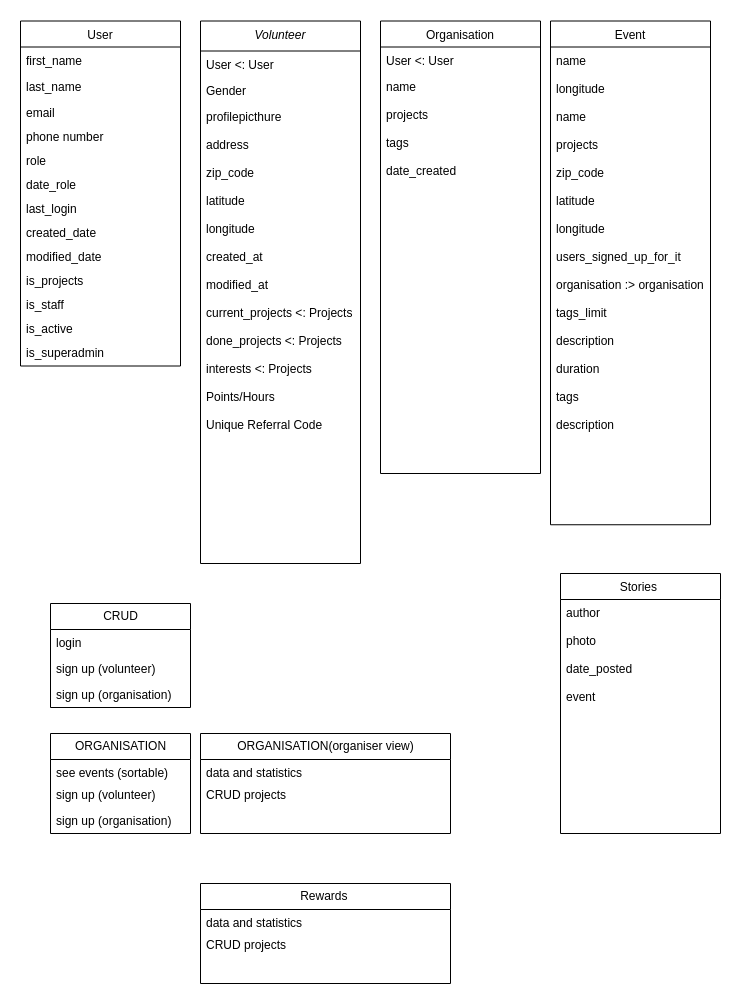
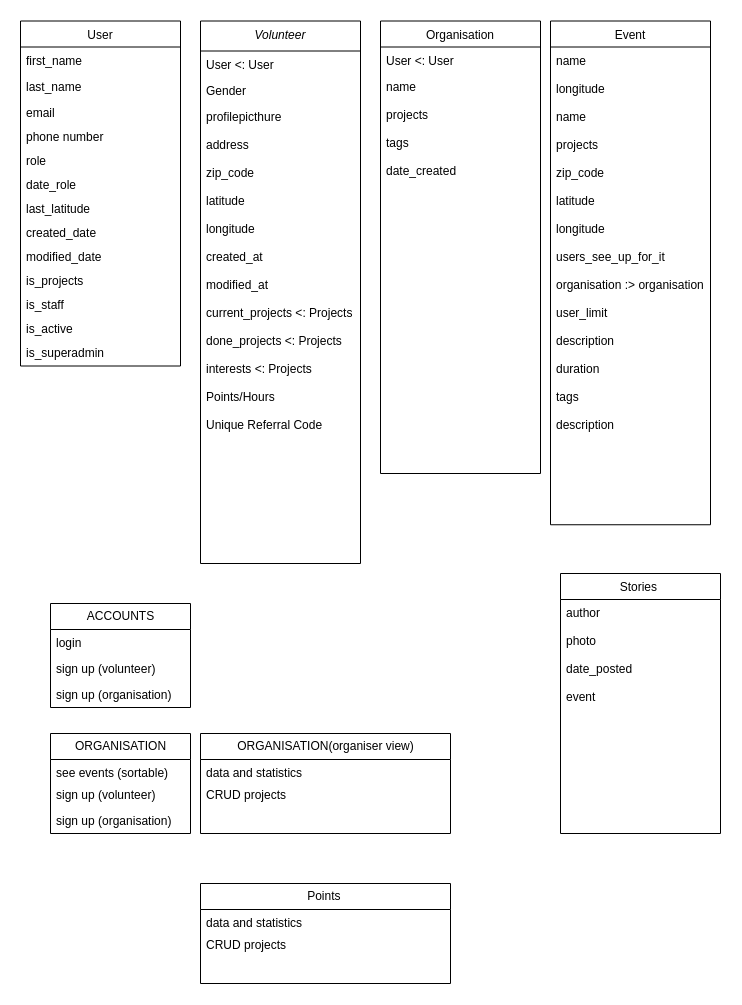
(55, 209) -> (65, 209)
(627, 257) -> (618, 257)
(585, 313) -> (585, 313)
(121, 617) -> (121, 617)
(326, 897) -> (326, 897)
